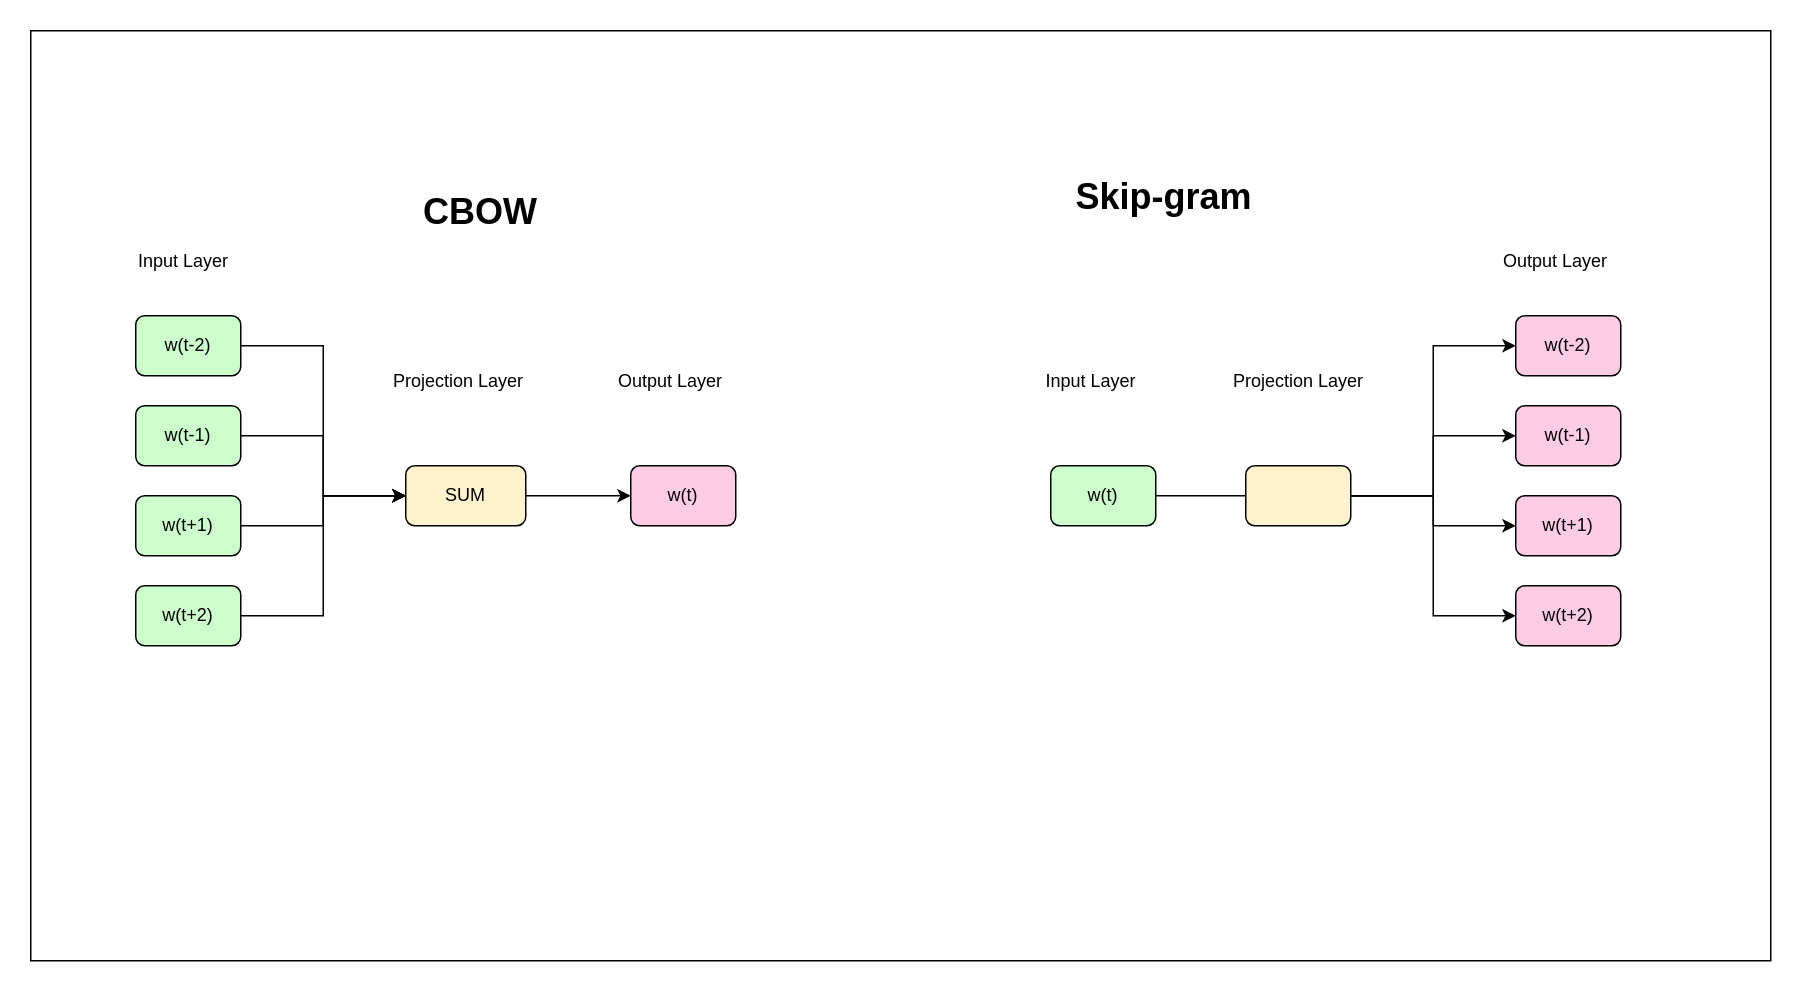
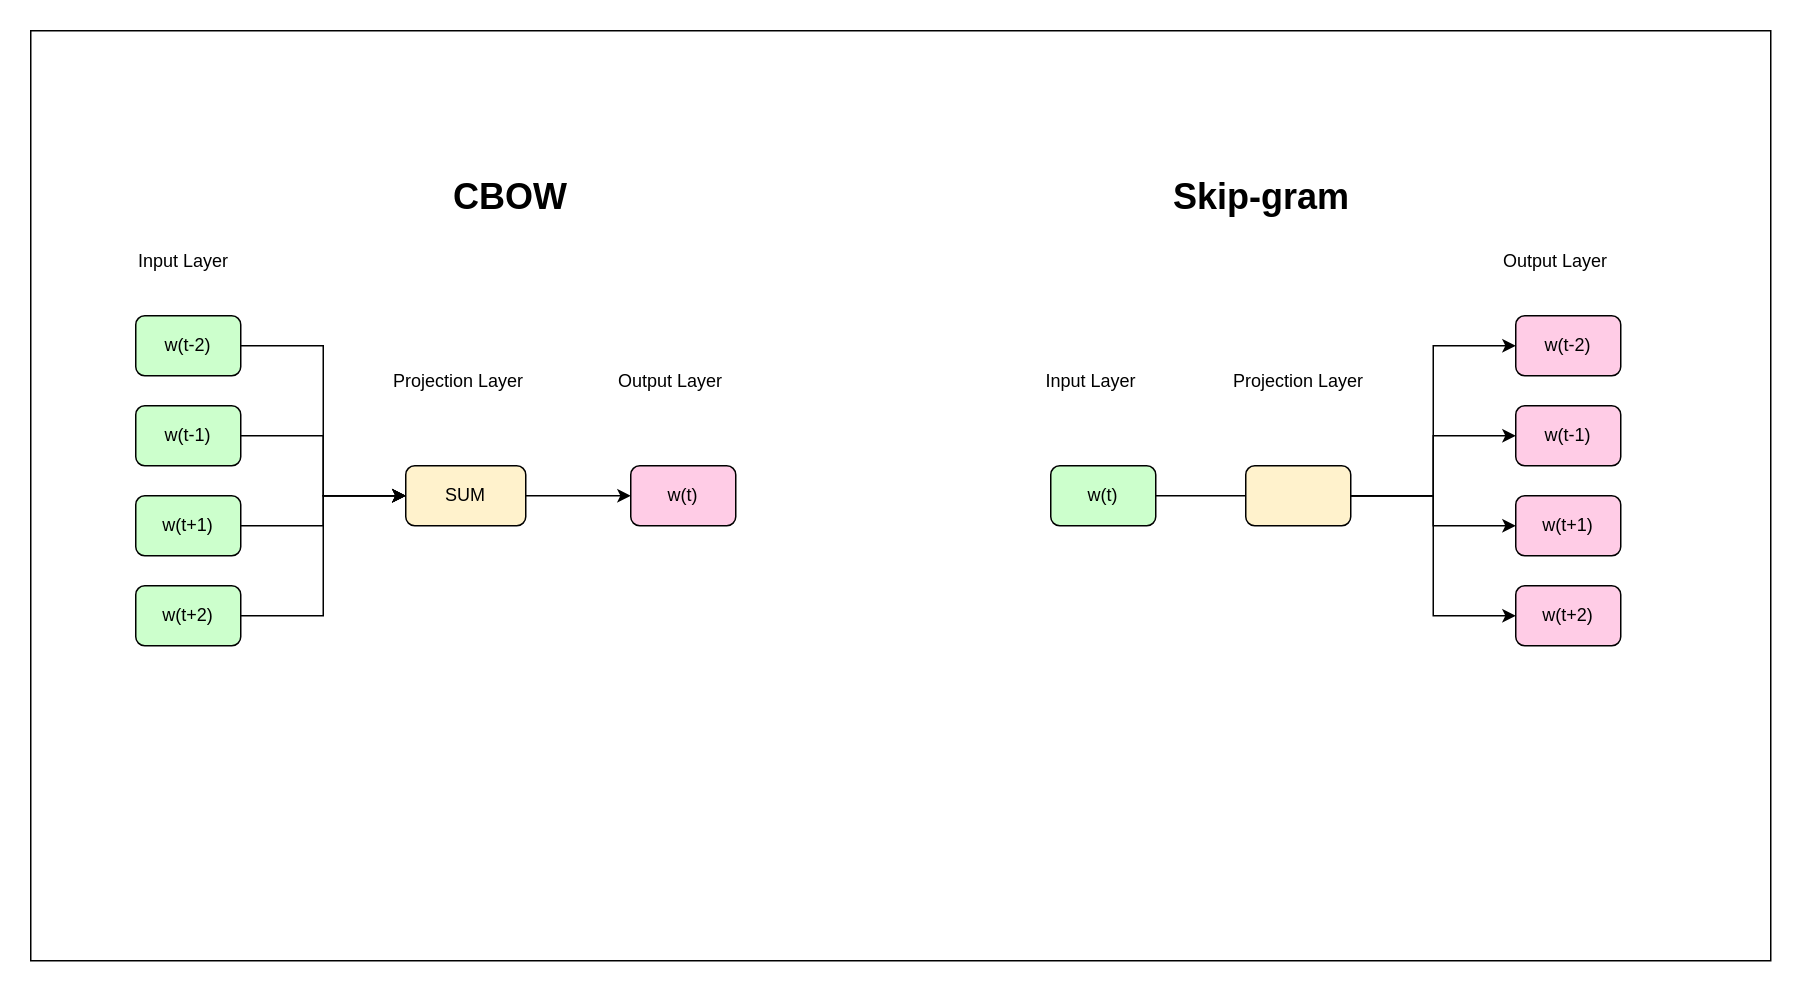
(1178, 188) -> (1276, 188)
(481, 203) -> (511, 188)
